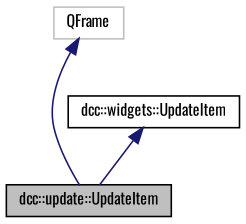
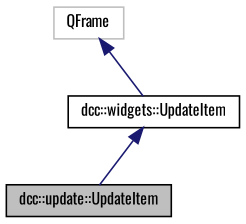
(53, 120) -> (126, 74)
